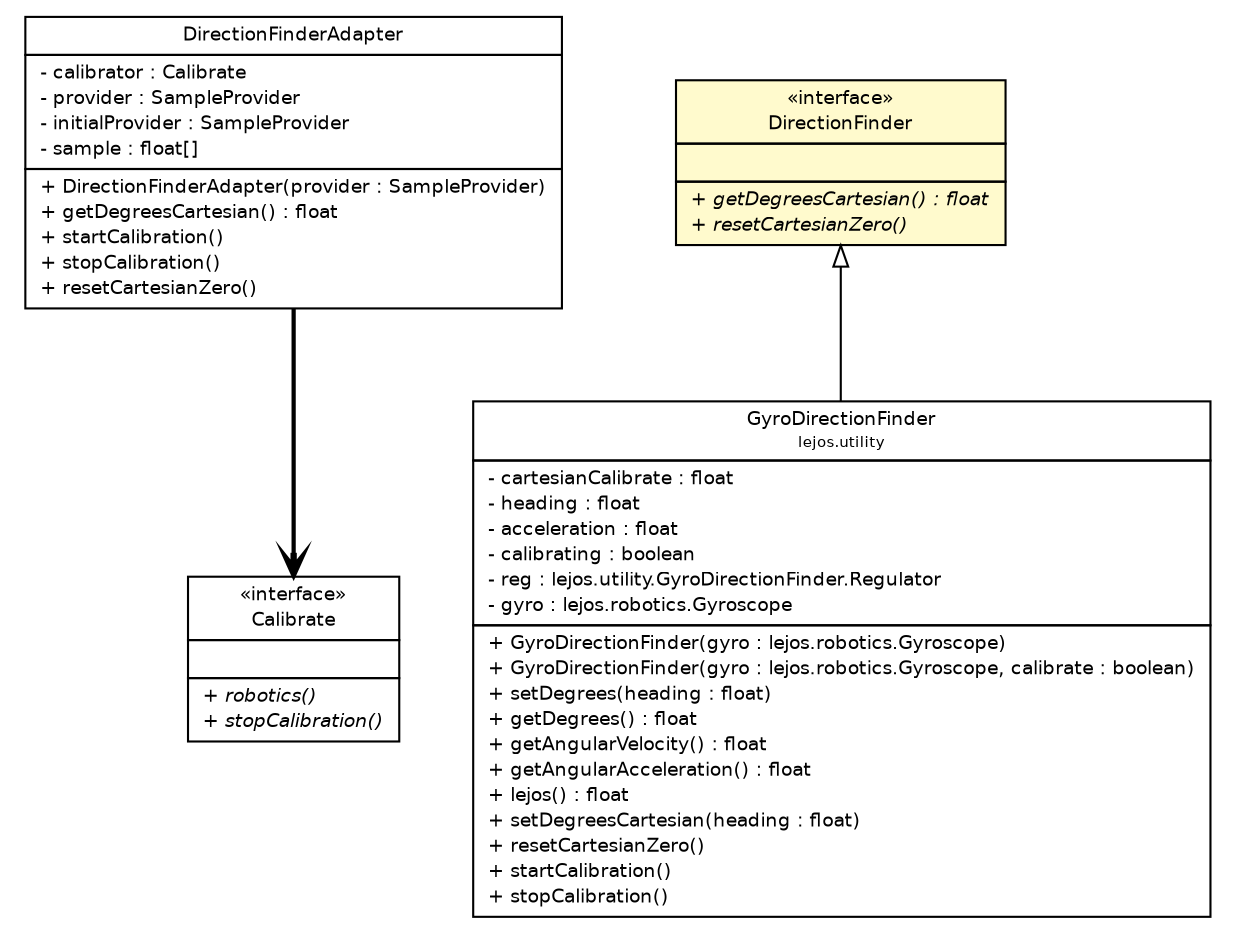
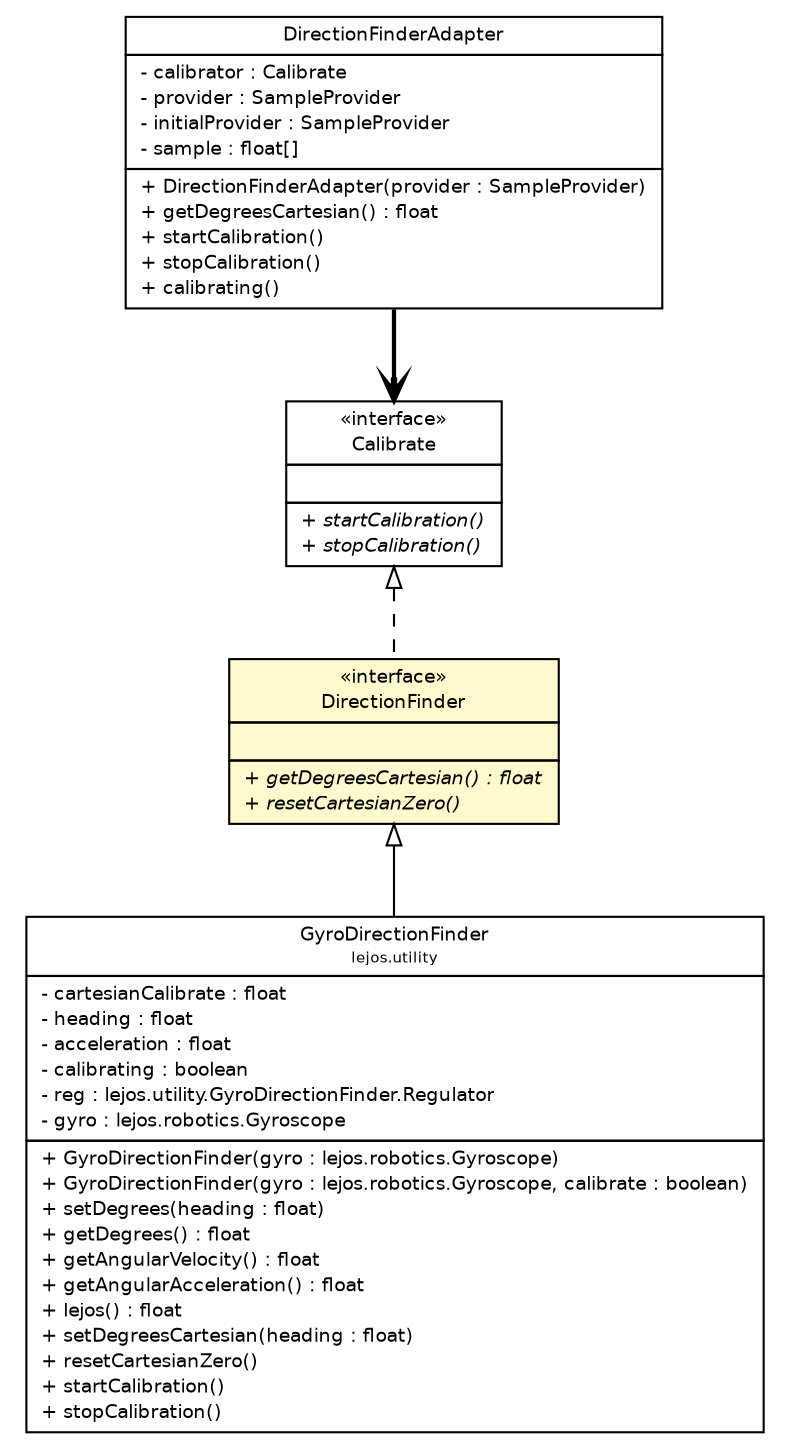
(149, 288) -> (211, 288)
none -> (394, 623)
(261, 696) -> (394, 521)
